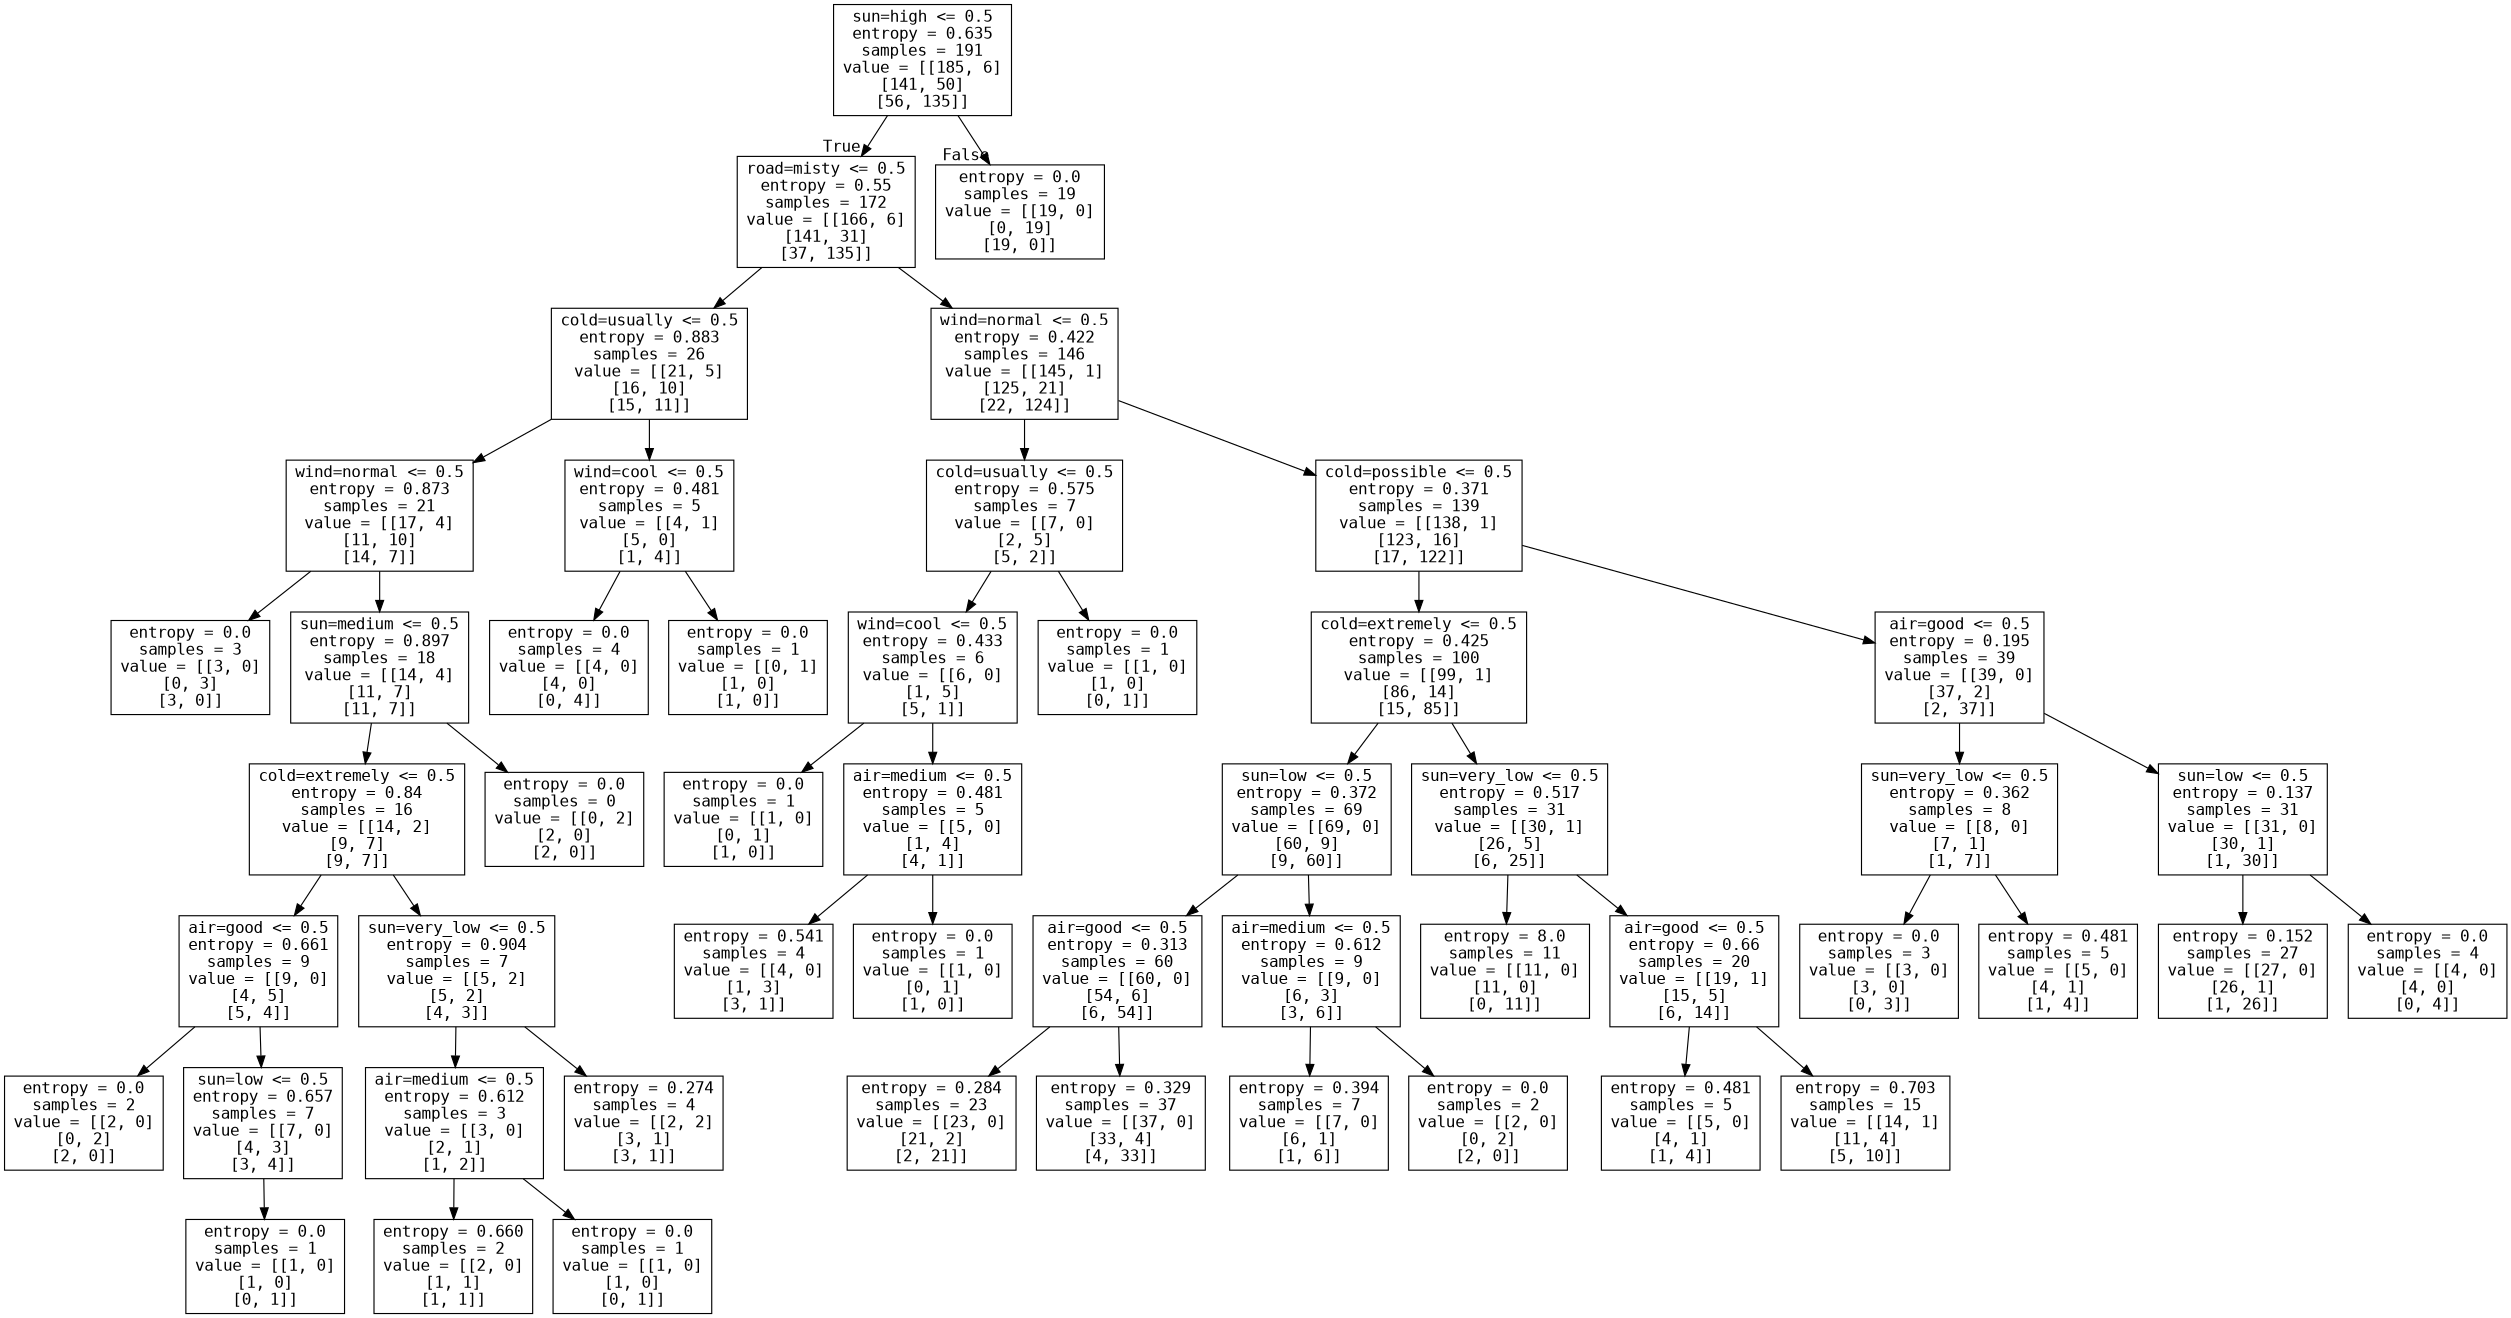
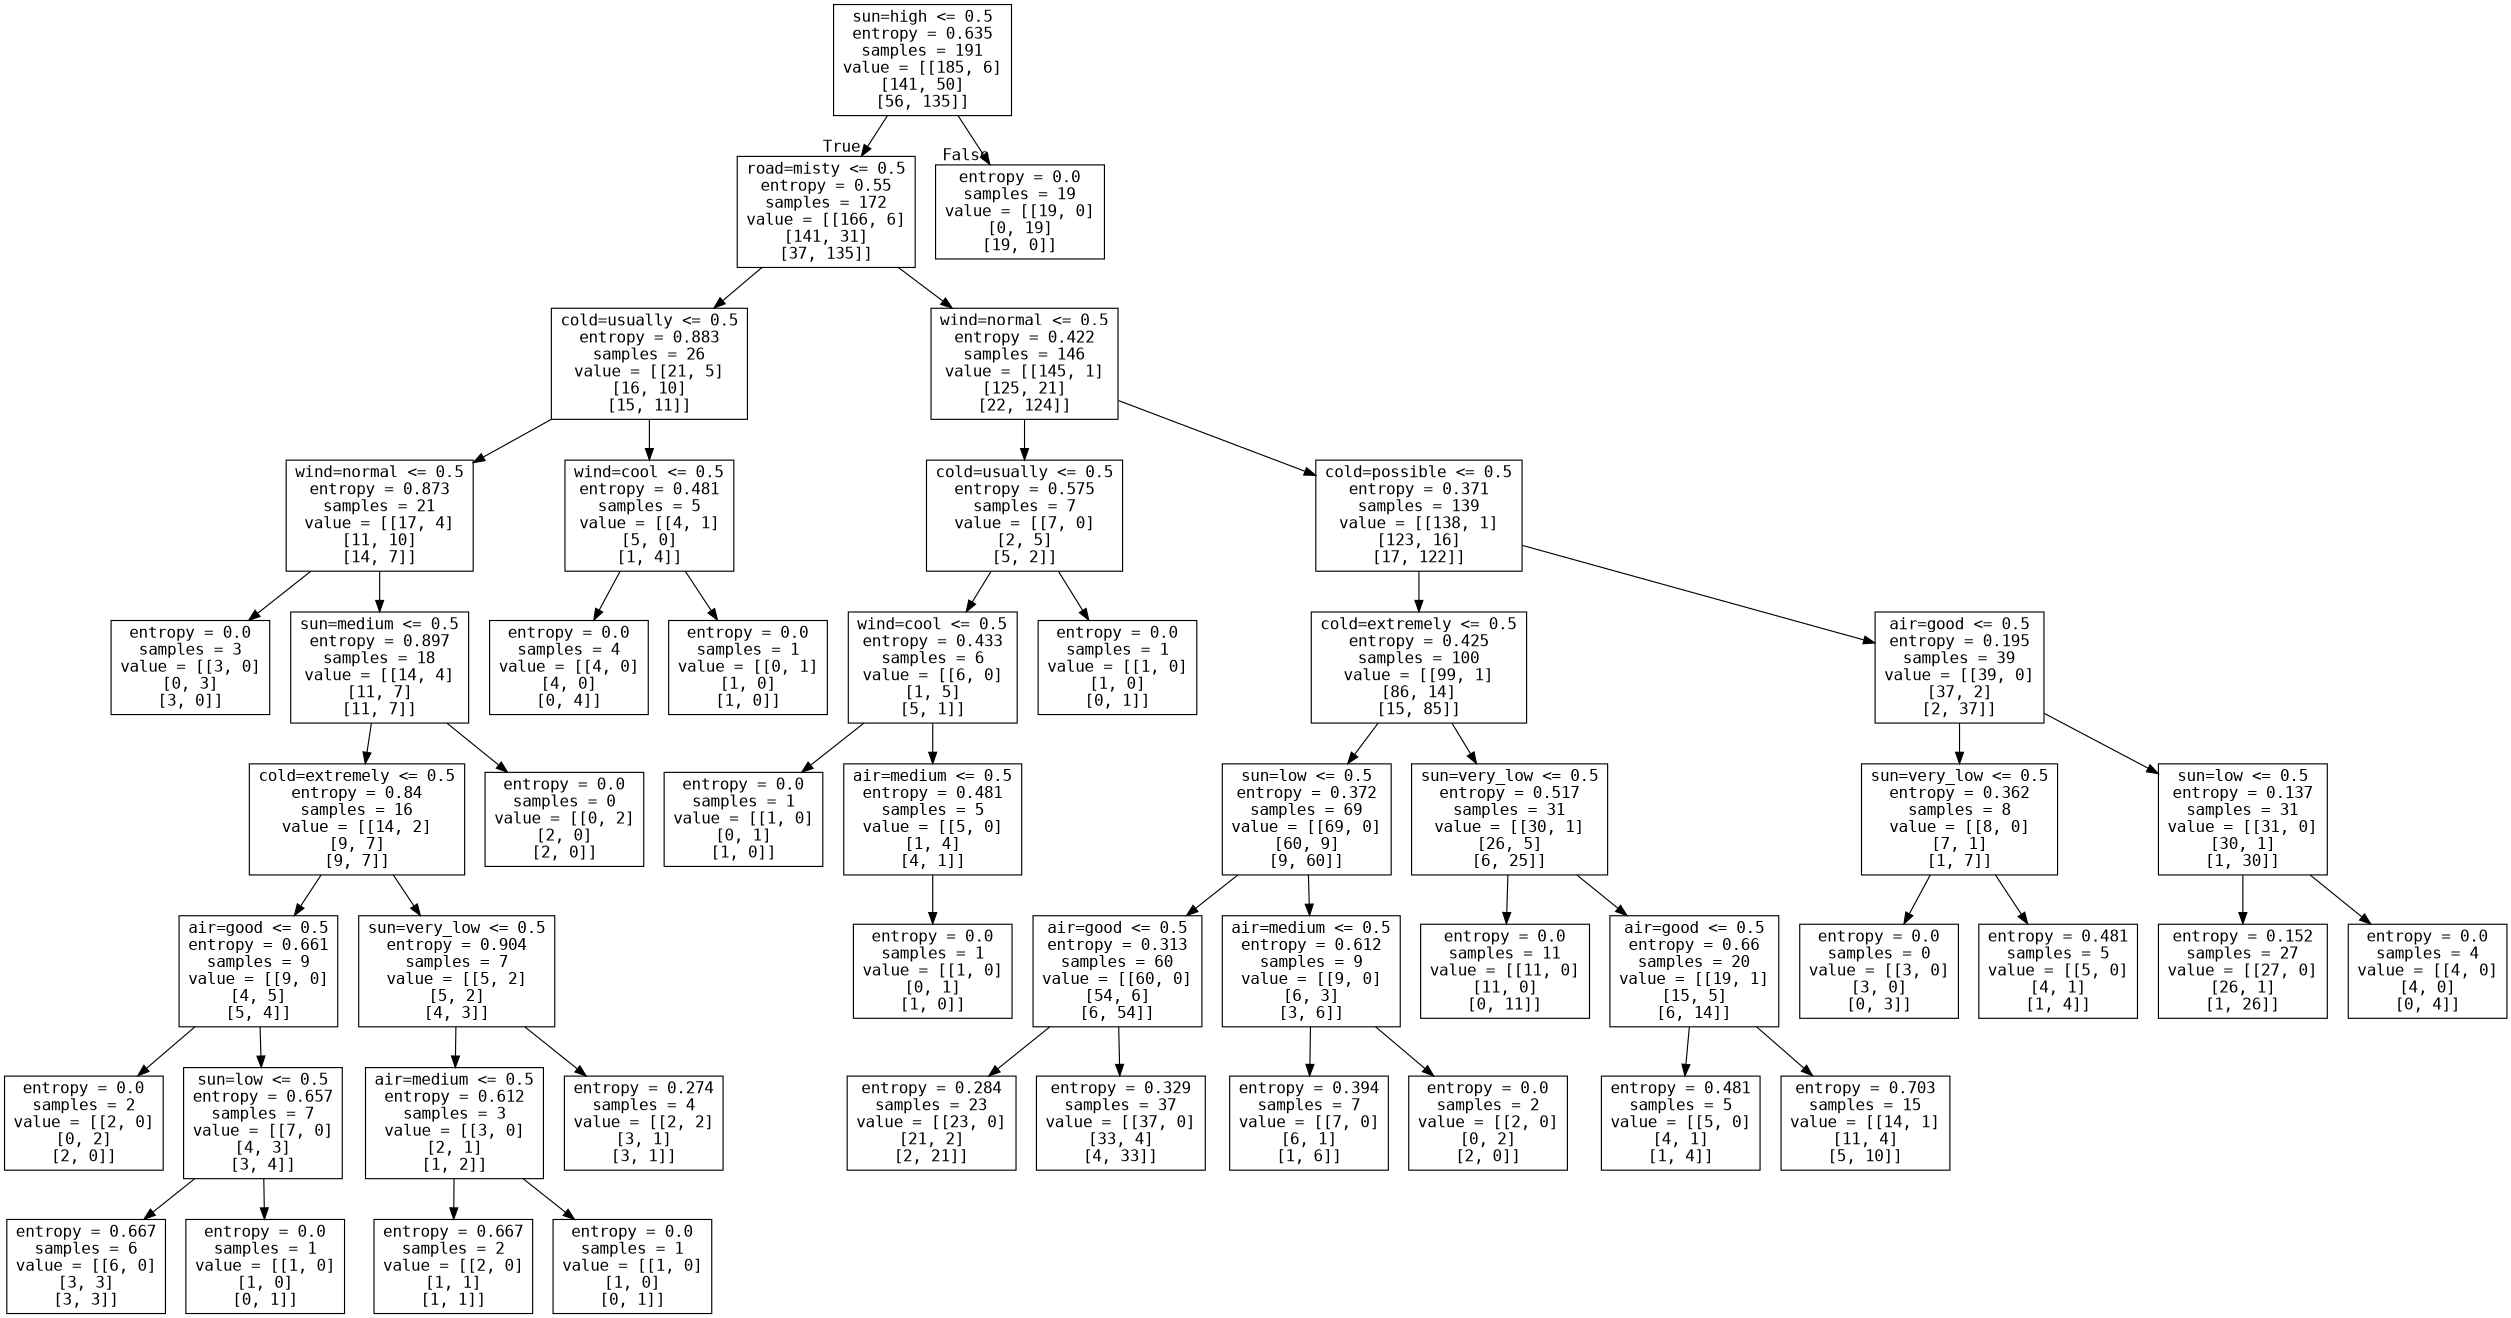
(754, 971) -> none
(1505, 971) -> (1505, 971)
(1879, 971) -> (1879, 971)
none -> (86, 1266)
(453, 1266) -> (453, 1266)
